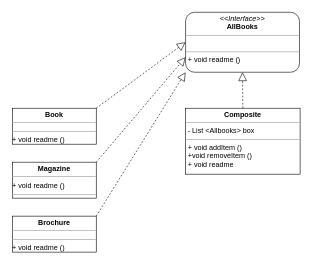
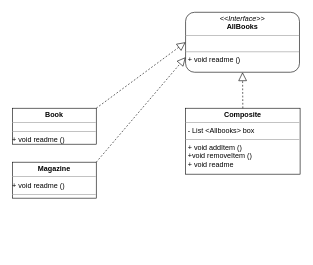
(139, 148) -> none
(54, 234) -> none
